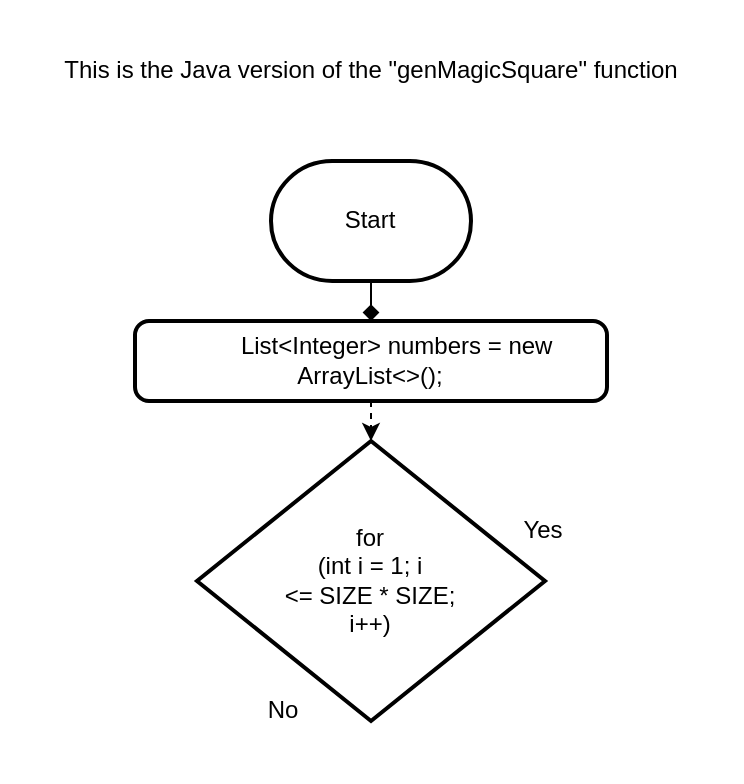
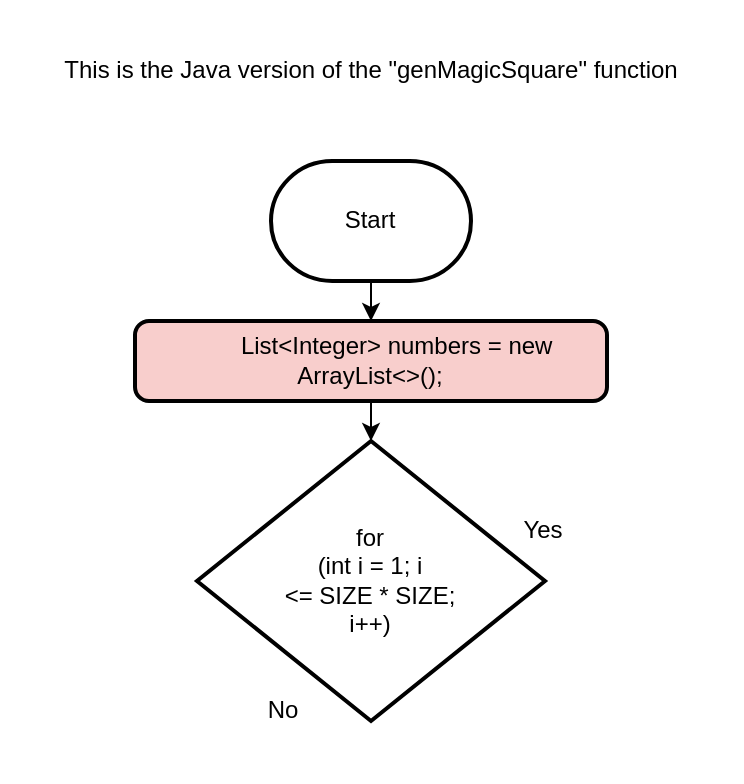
(371, 305) -> (371, 306)
(371, 361) -> (371, 361)
(371, 414) -> (371, 414)
